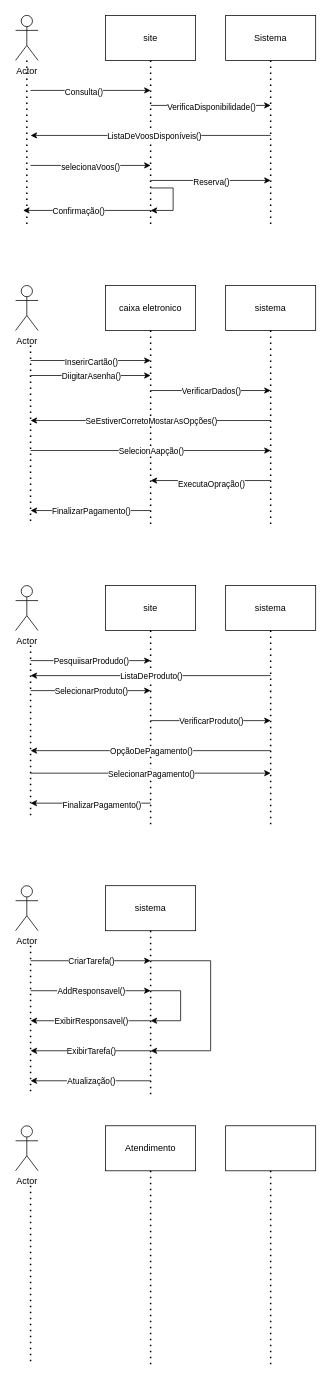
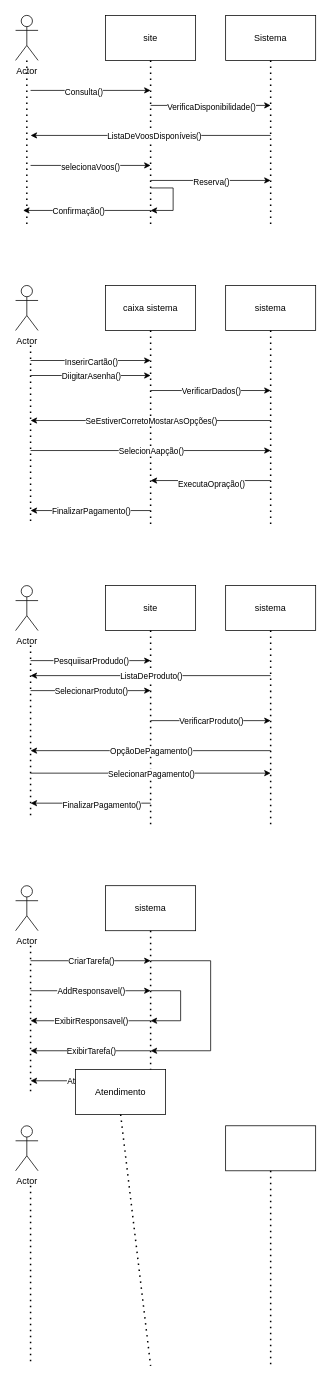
(150, 308) -> (150, 308)
(150, 1148) -> (120, 1092)
